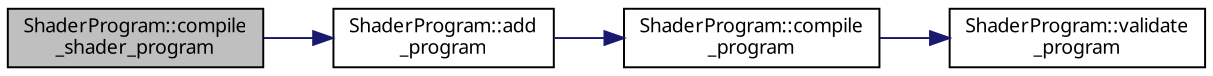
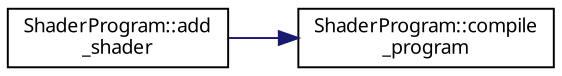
(136, 38) -> none
(444, 38) -> (118, 38)
(1077, 38) -> none
